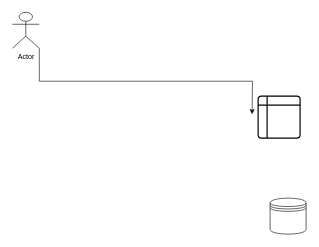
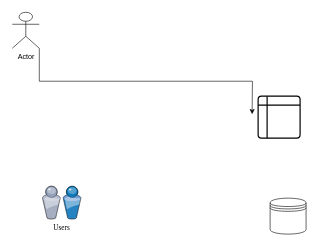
none -> (62, 203)
